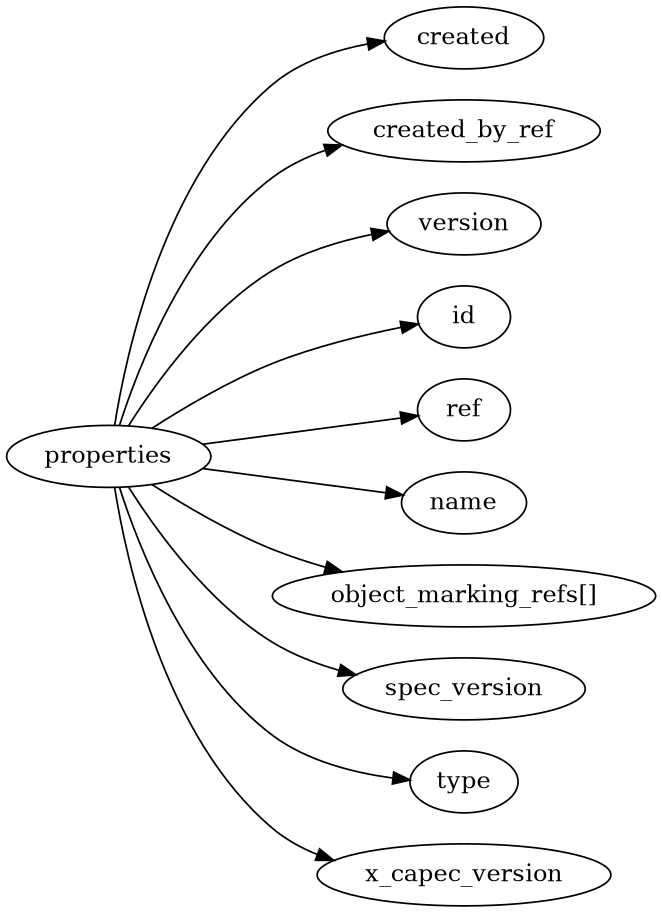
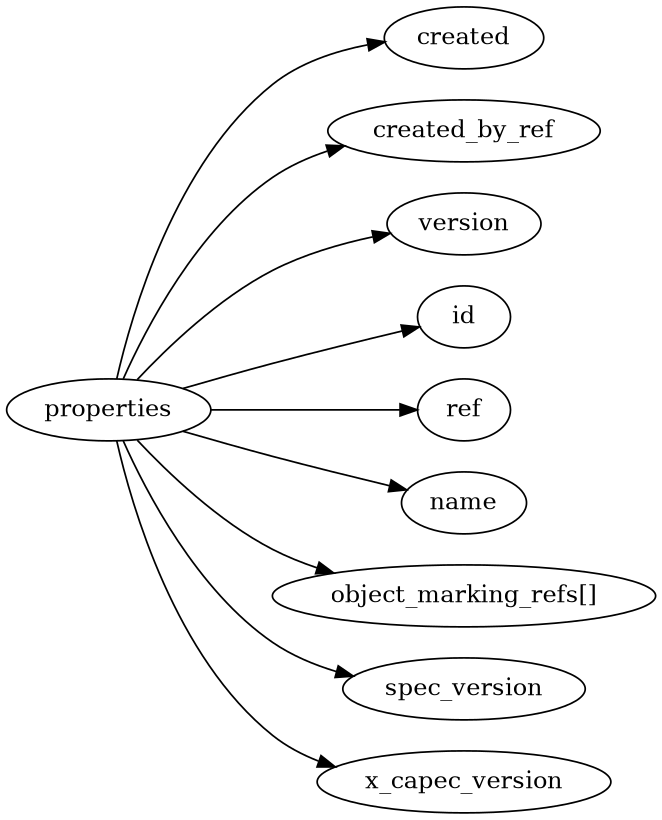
(464, 782) -> none
